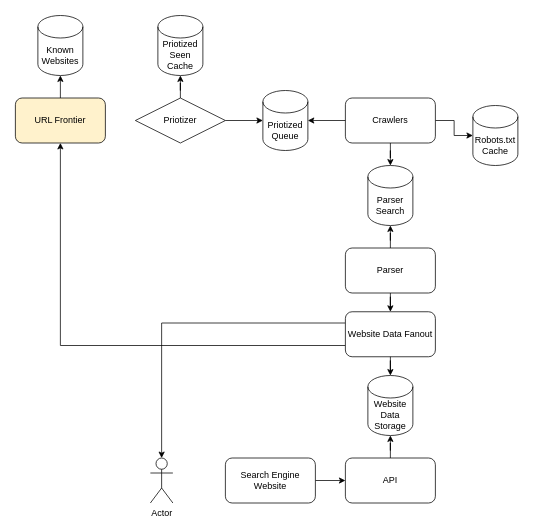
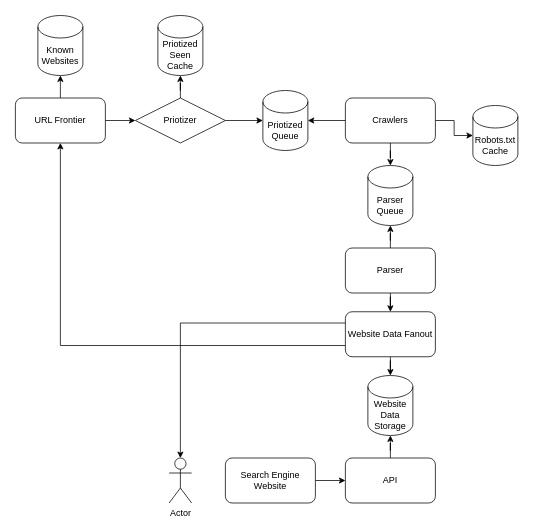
(60, 120) -> (60, 120)
none -> (117, 120)
(390, 205) -> (390, 205)
(162, 480) -> (180, 480)
